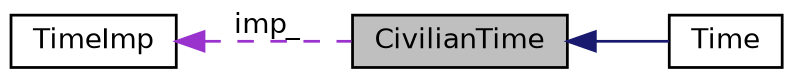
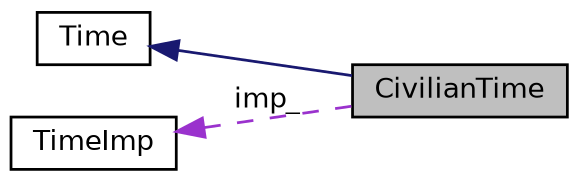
(632, 41) -> (265, 63)
